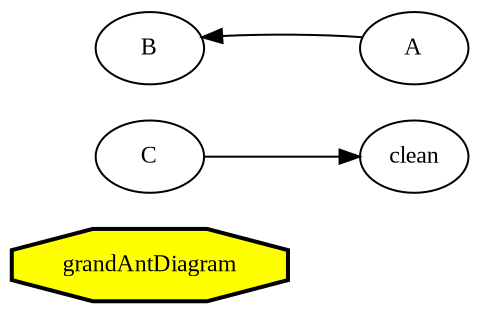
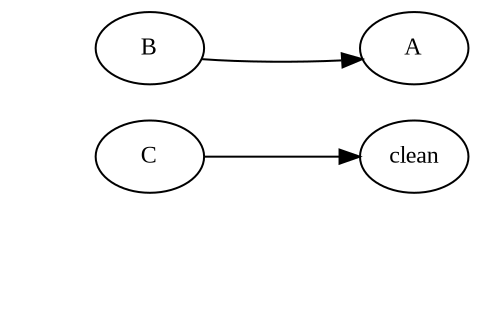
(292, 35) -> (272, 62)
(150, 265) -> none
